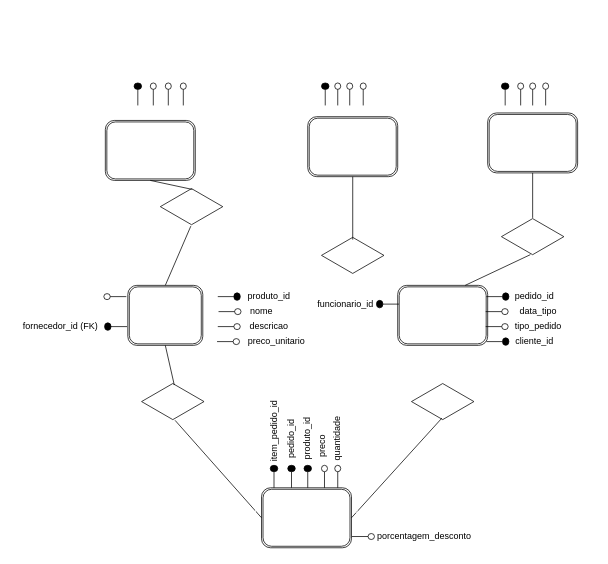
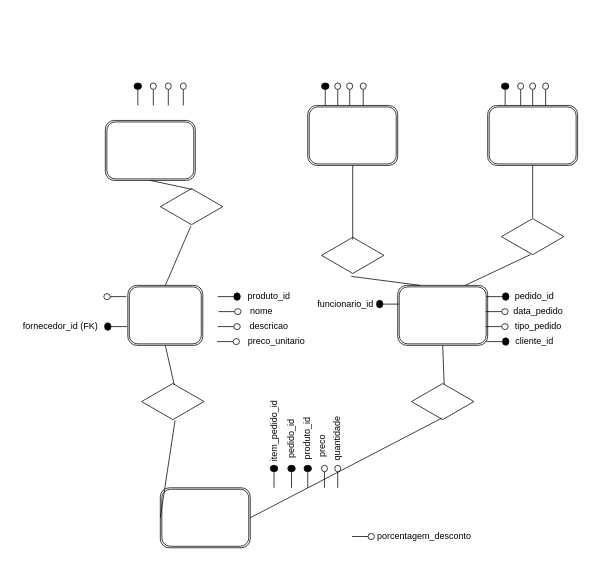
(533, 143) -> (533, 135)
(353, 147) -> (353, 135)
none -> (384, 281)
(539, 312) -> (539, 312)
none -> (444, 365)
(307, 518) -> (205, 518)
